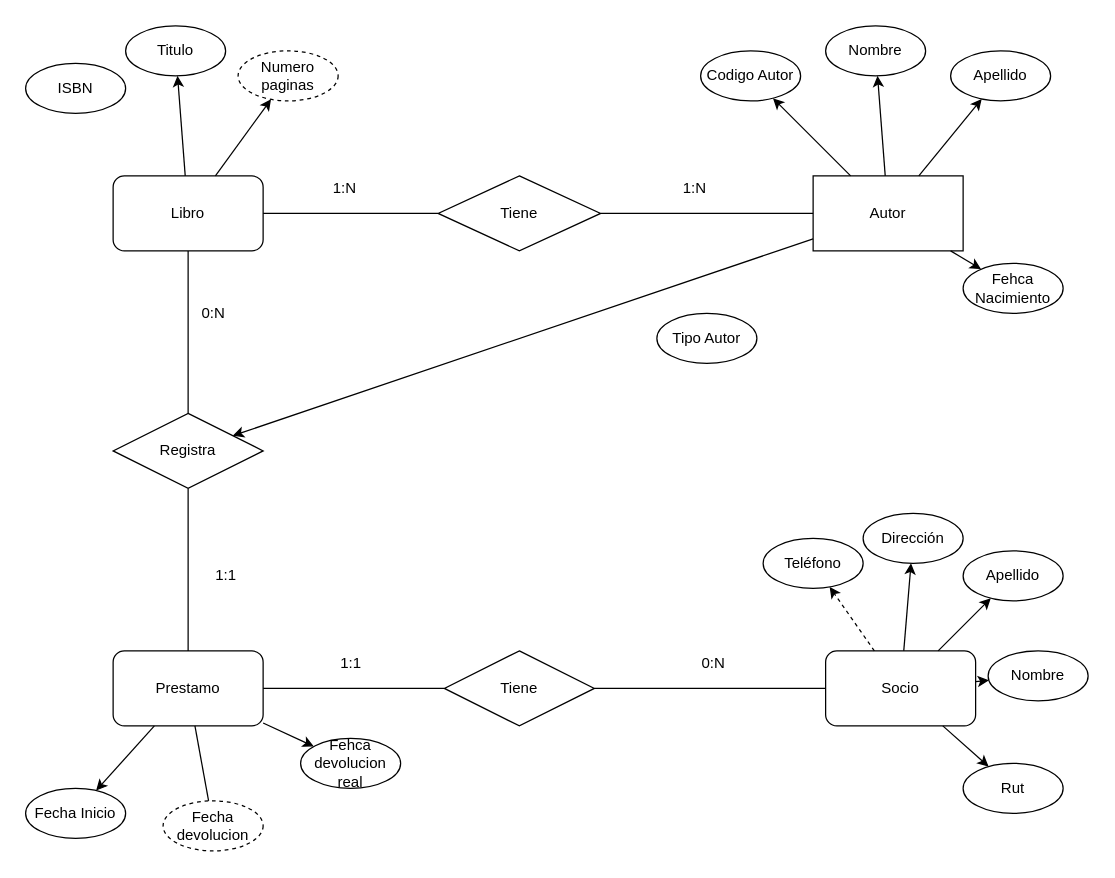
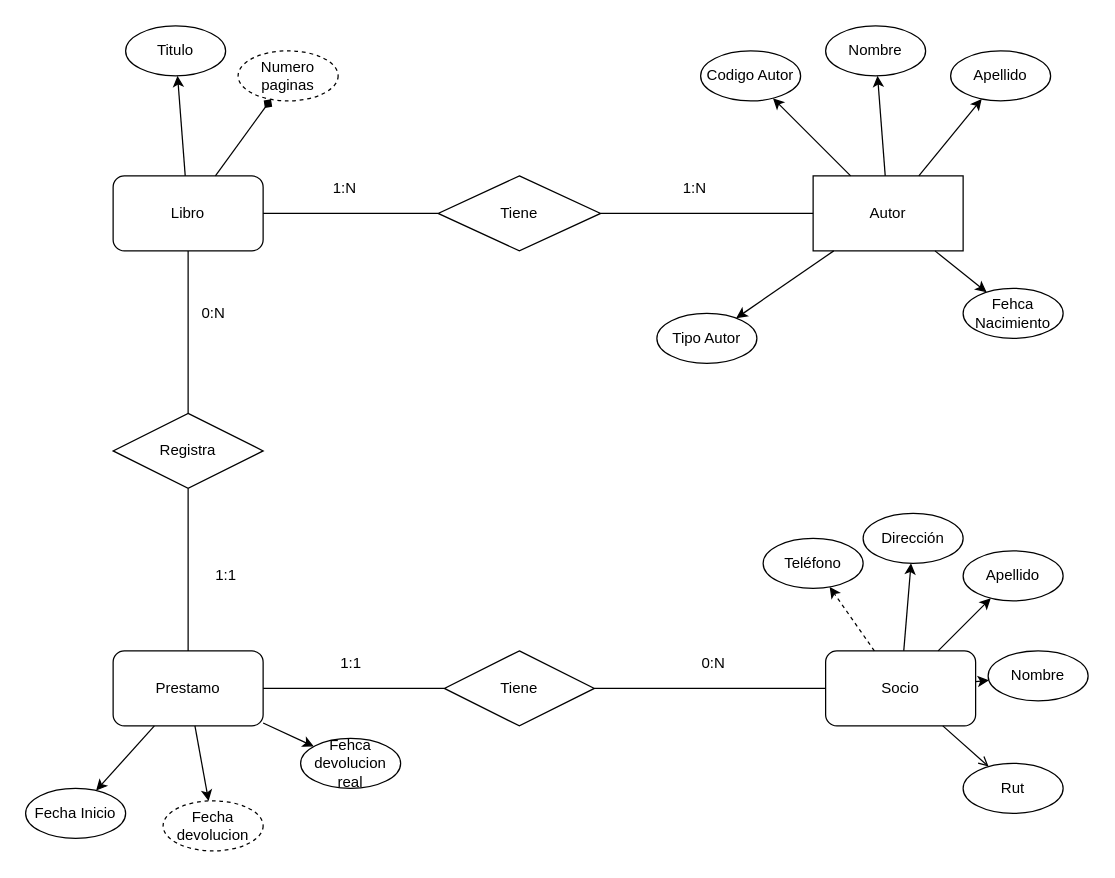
(76, 88) -> none
(265, 107) -> (265, 108)
(1013, 288) -> (1013, 313)
(527, 336) -> (788, 282)
(981, 760) -> (984, 762)
(207, 794) -> (207, 791)
